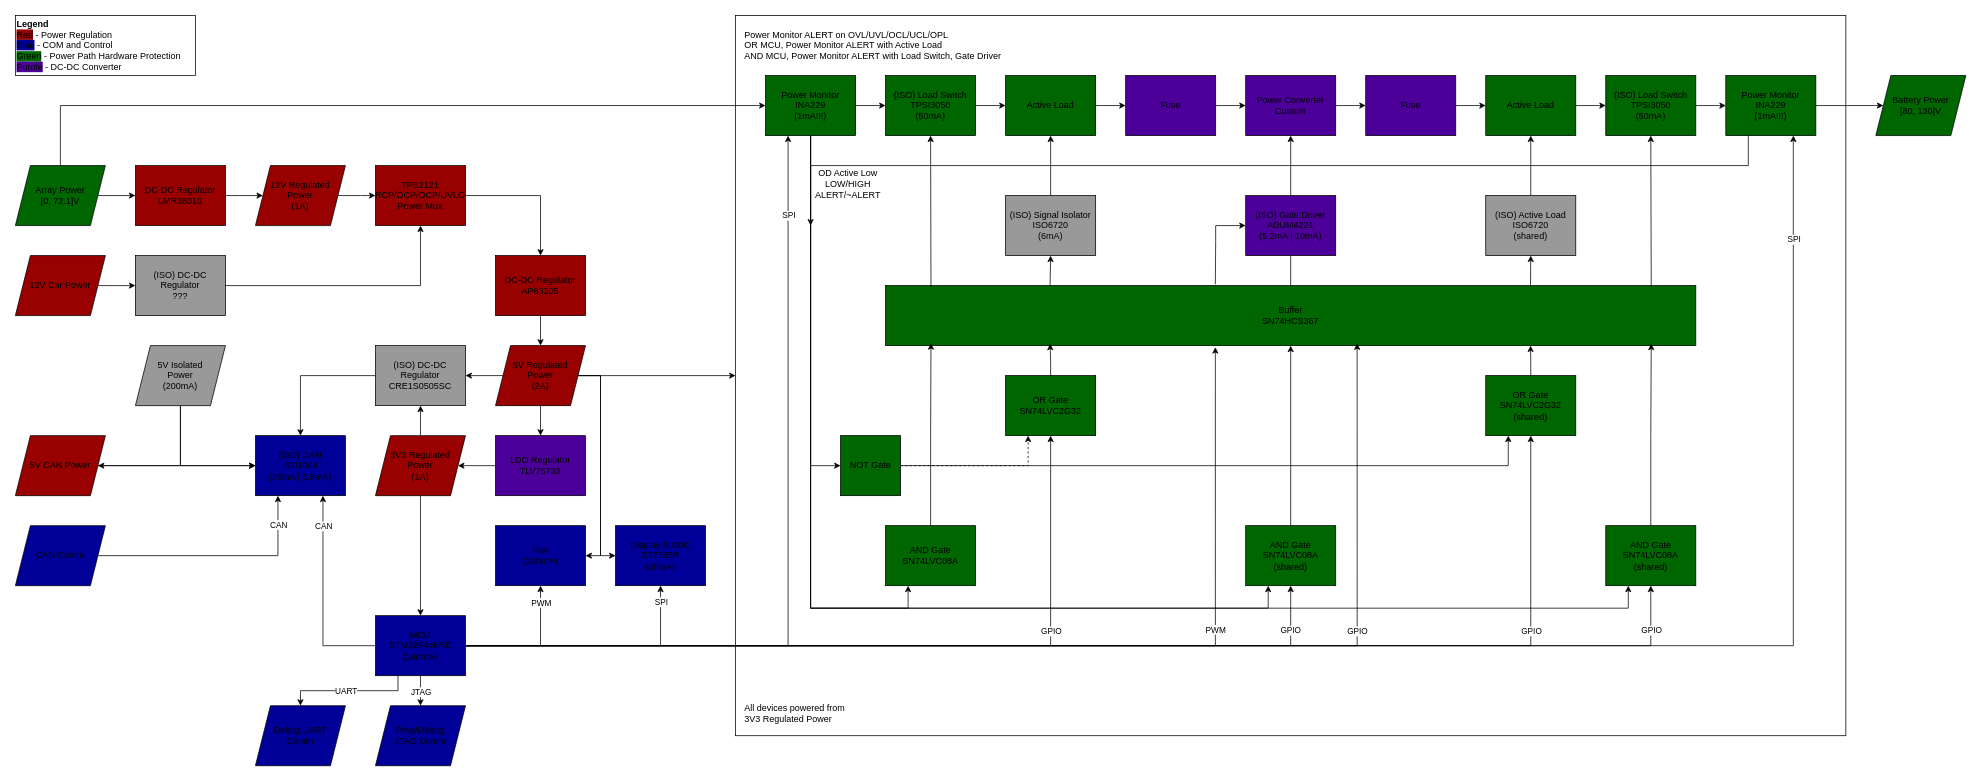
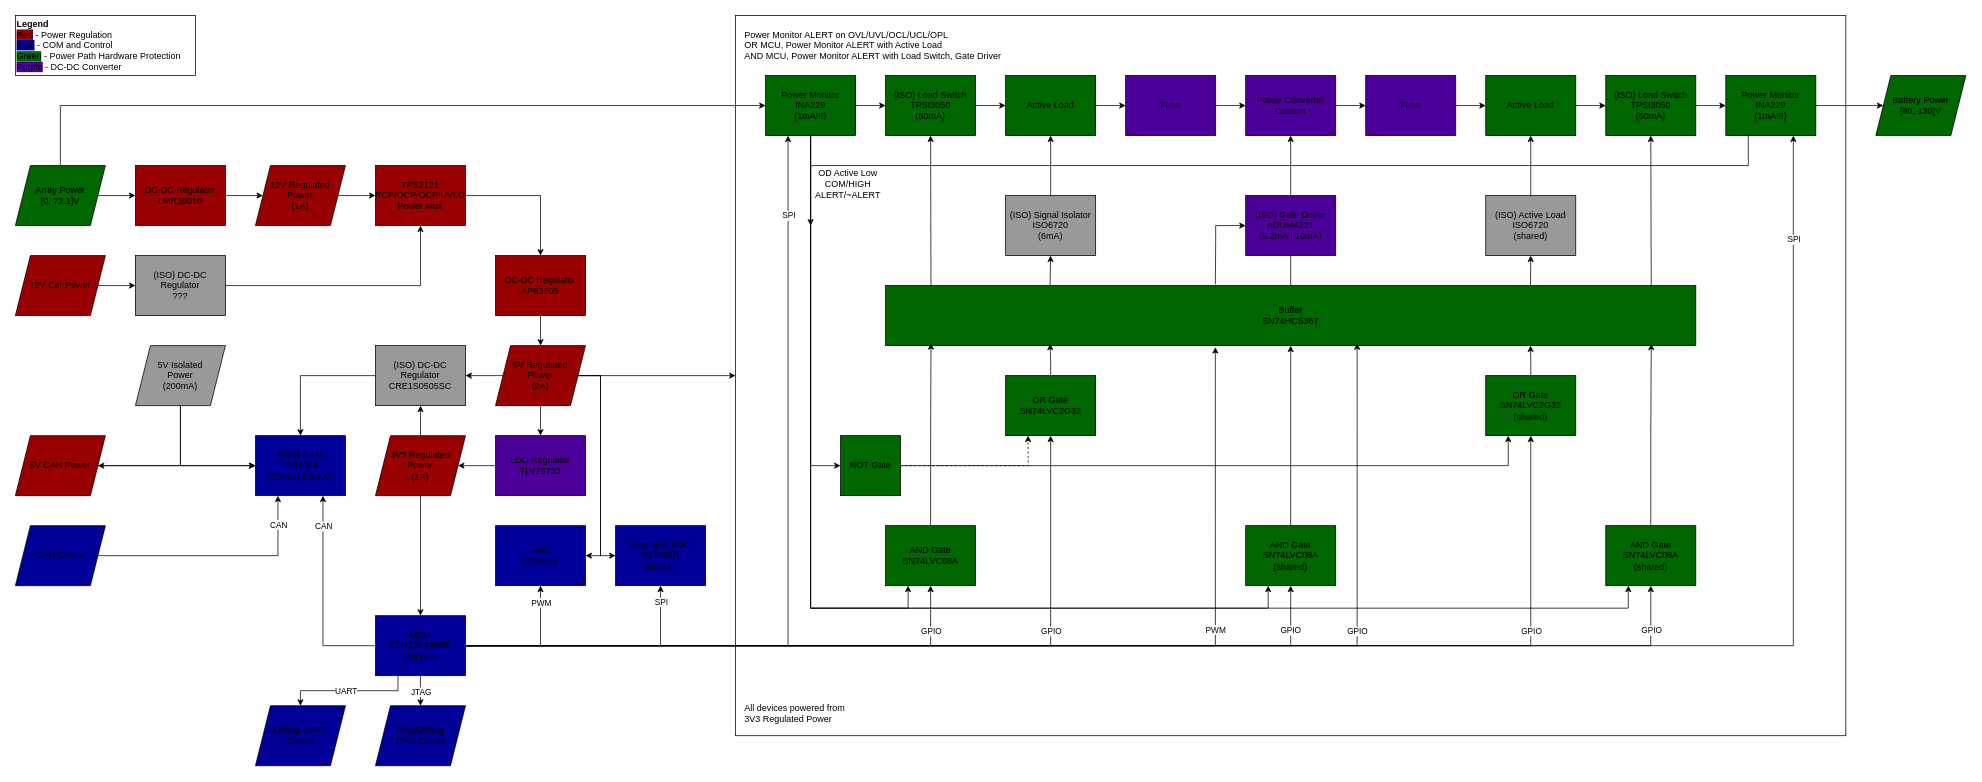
(848, 184) -> (848, 184)
none -> (930, 617)
